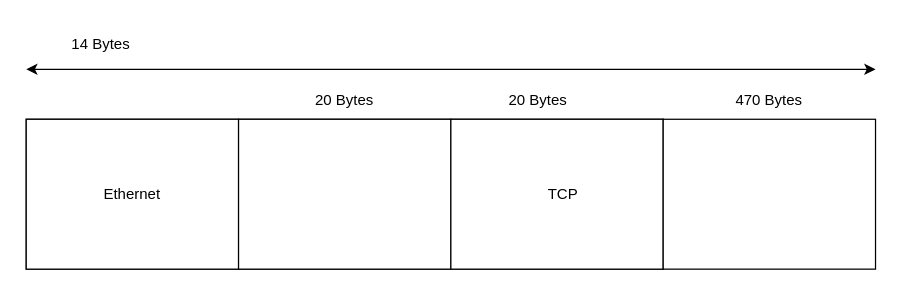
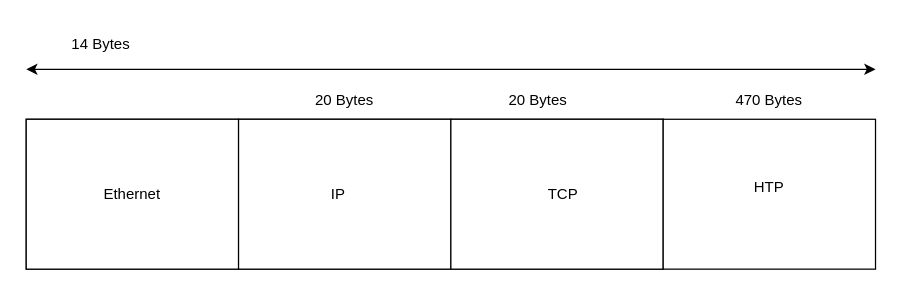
none -> (769, 188)
none -> (338, 194)
